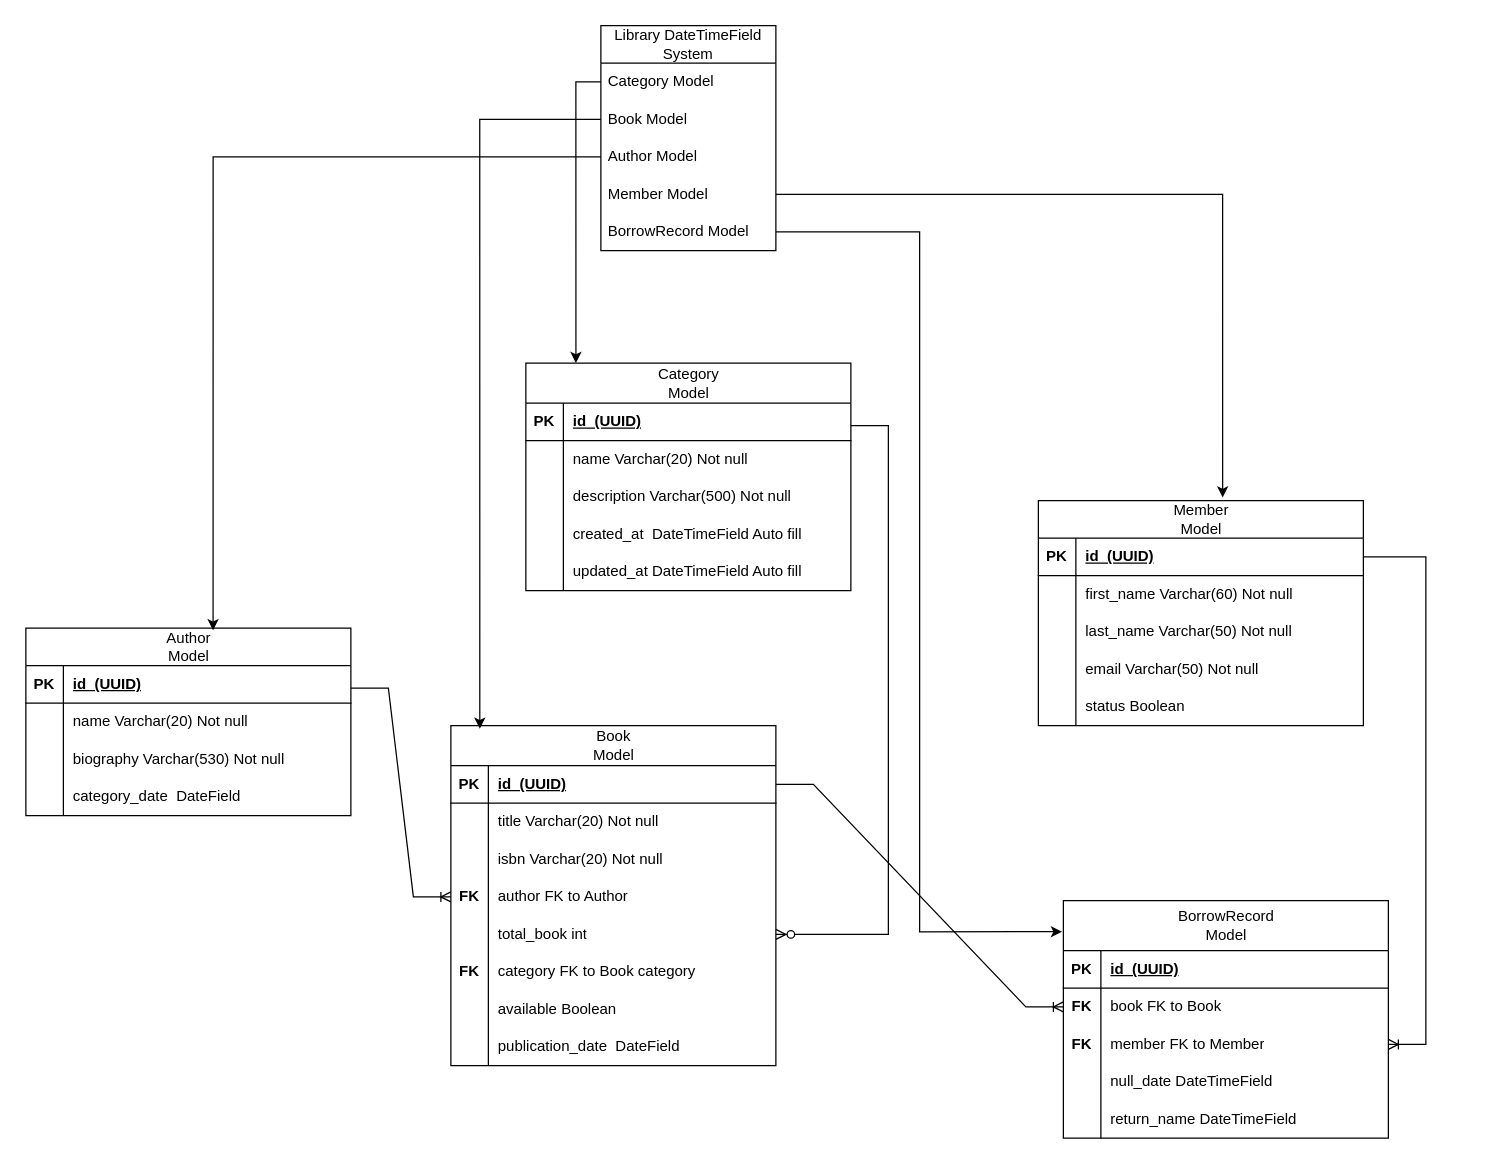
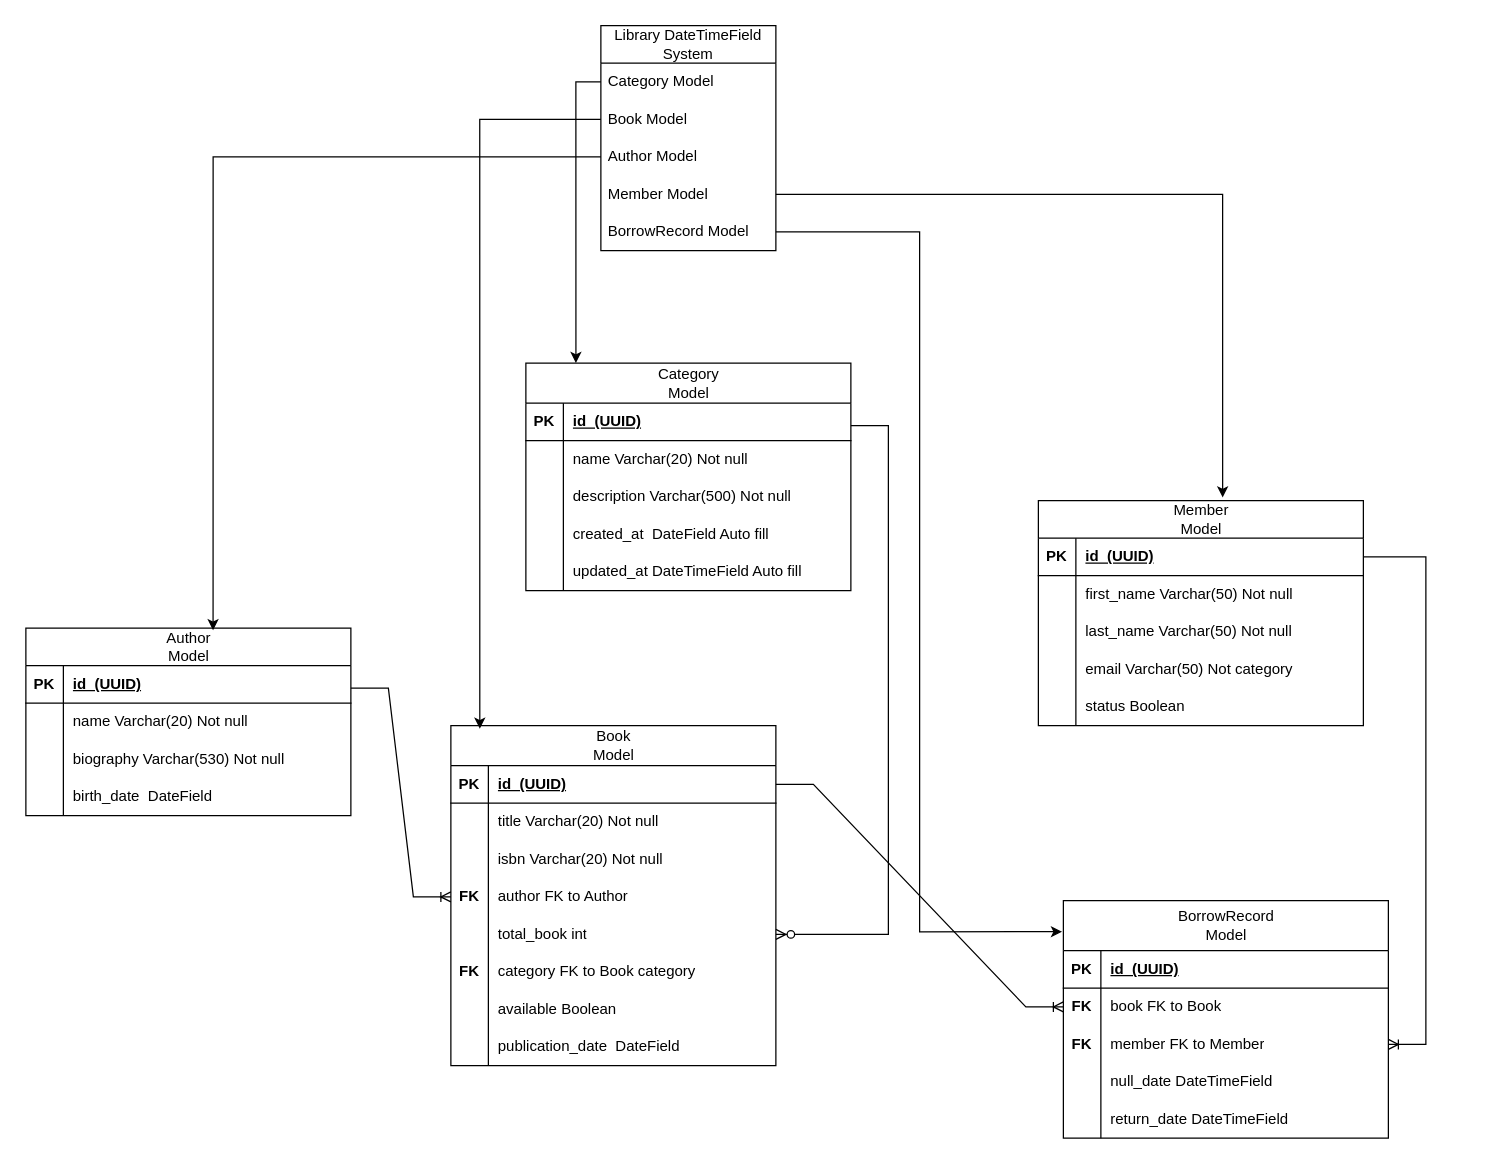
(703, 534) -> (688, 534)
(1204, 594) -> (1204, 594)
(1181, 669) -> (1202, 669)
(168, 797) -> (154, 797)
(1210, 1119) -> (1210, 1119)
